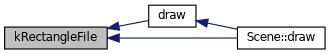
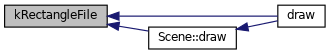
(222, 26) -> (263, 24)
